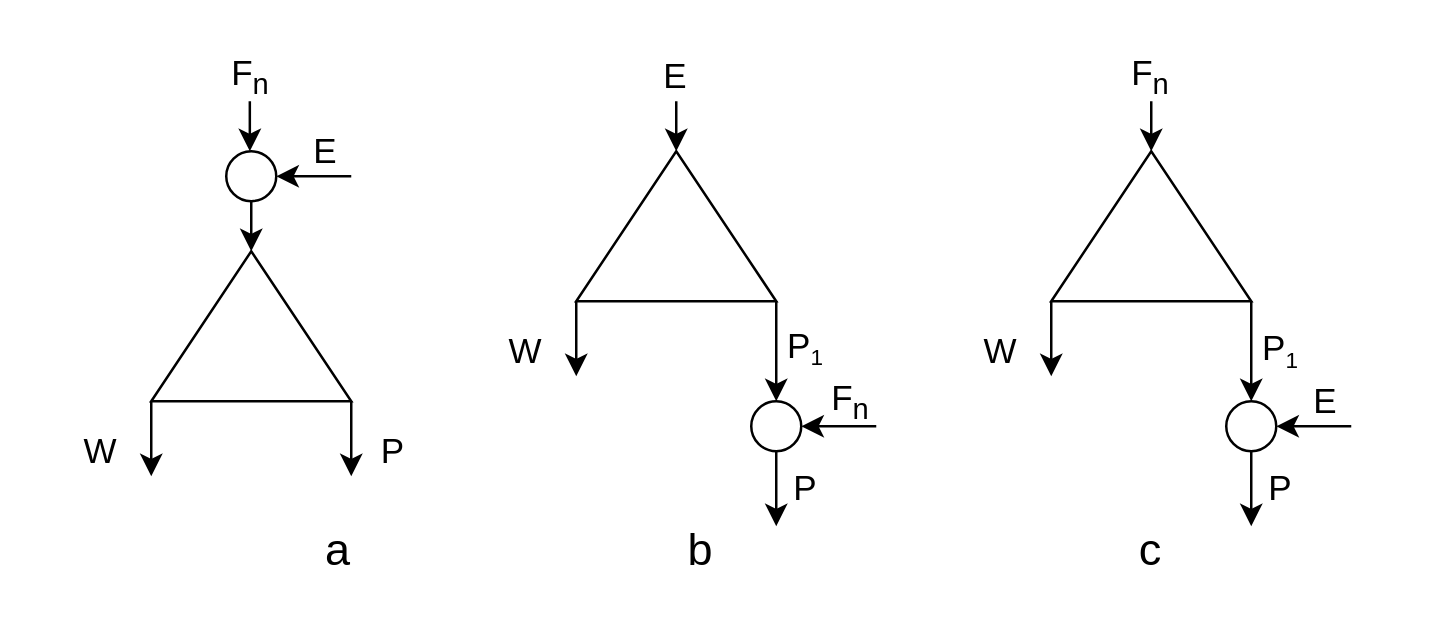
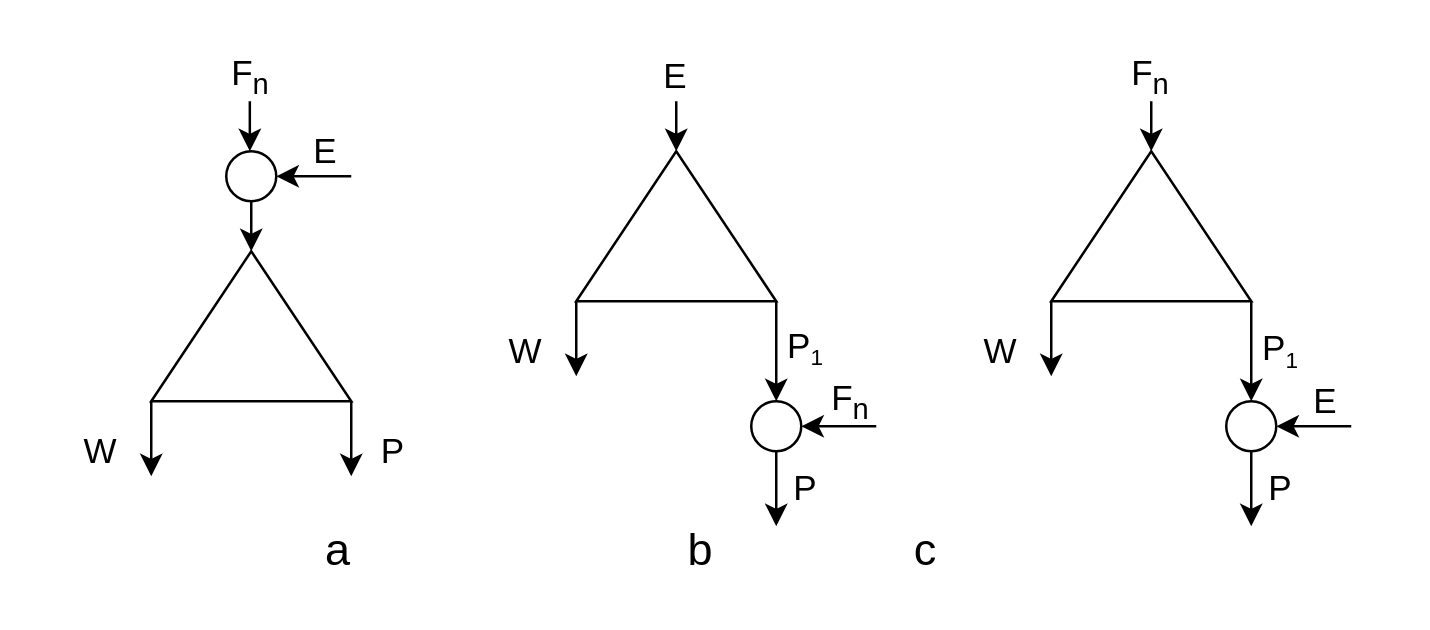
(1151, 551) -> (926, 551)
